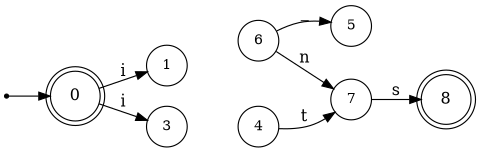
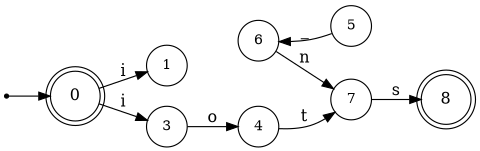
(297, 23) -> (311, 39)
none -> (207, 127)
